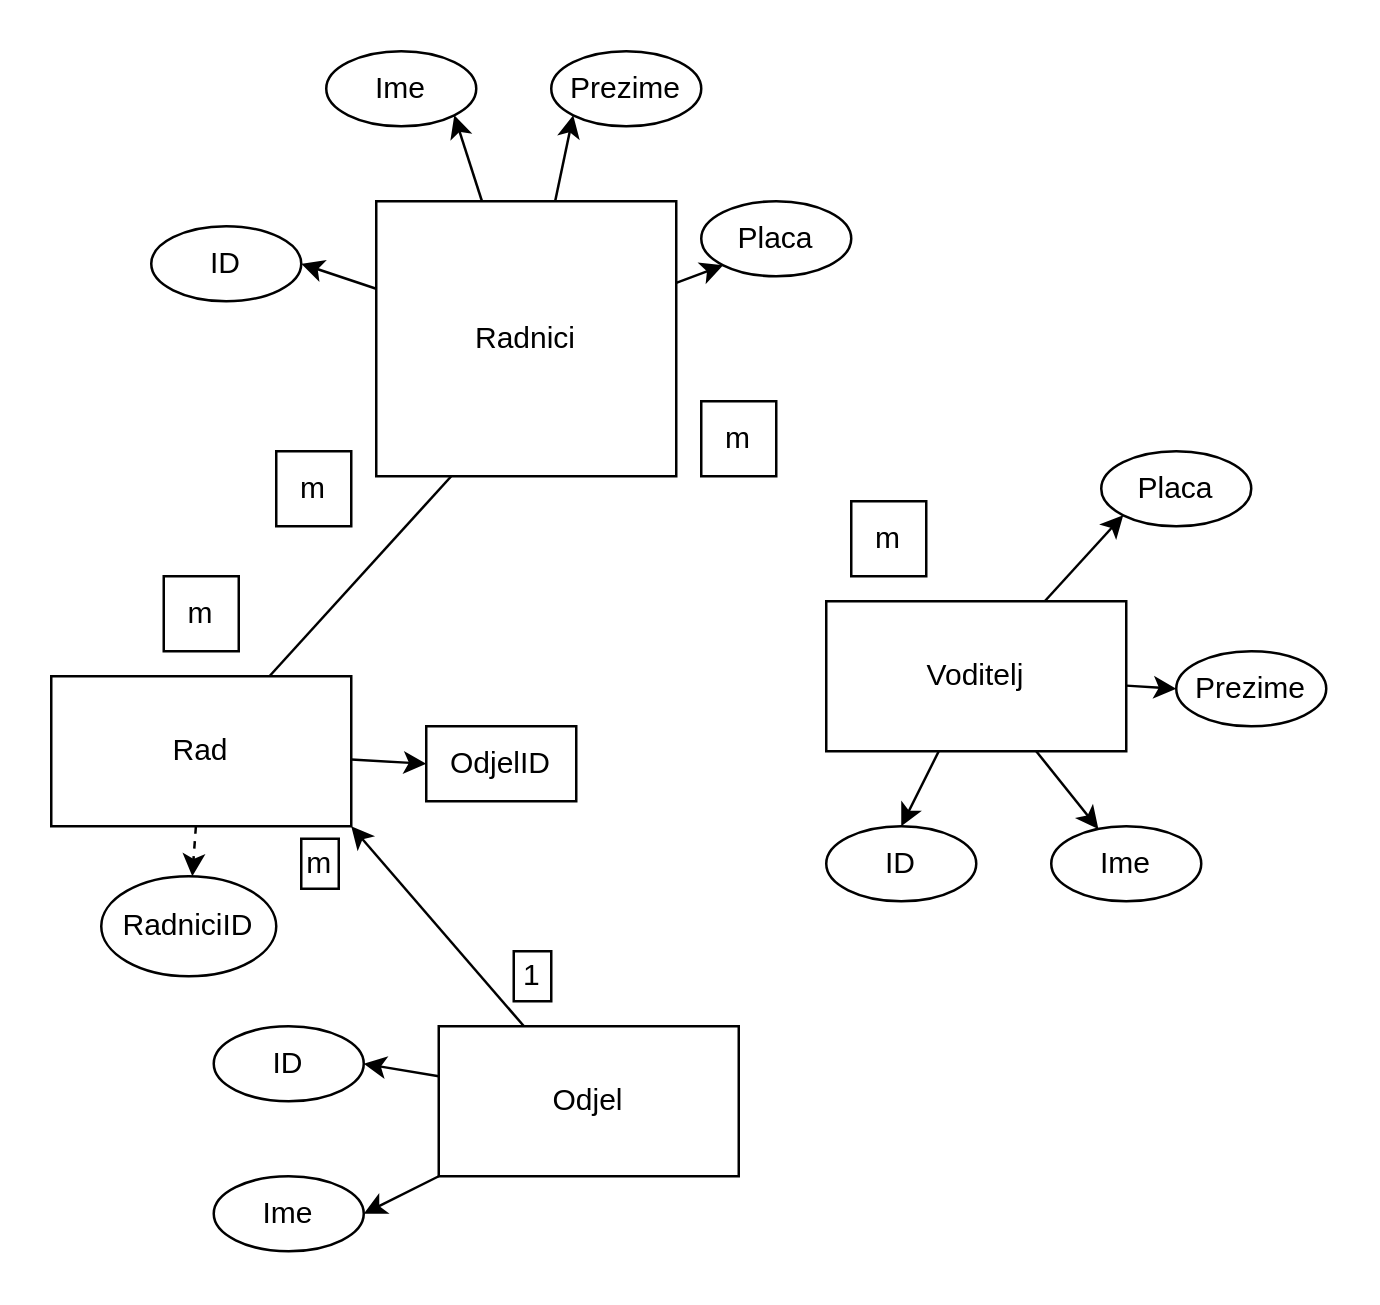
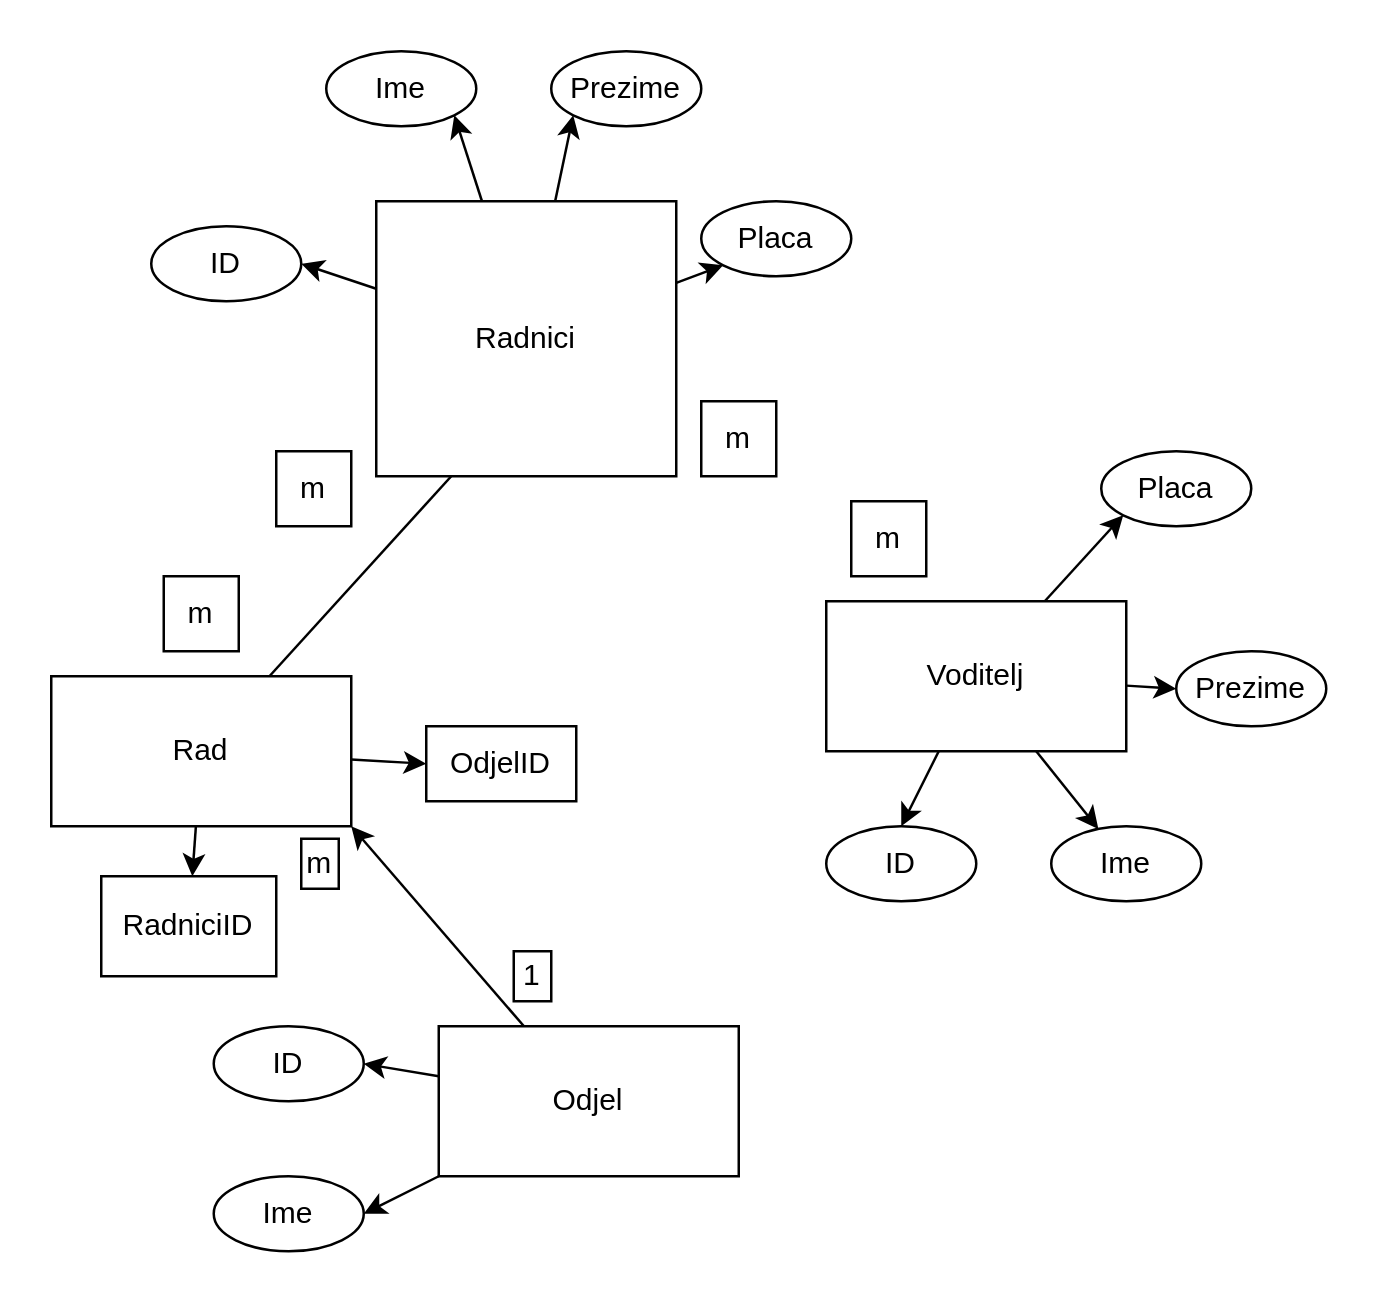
(195, 842) -> (195, 842)
(189, 926) -> (189, 926)
